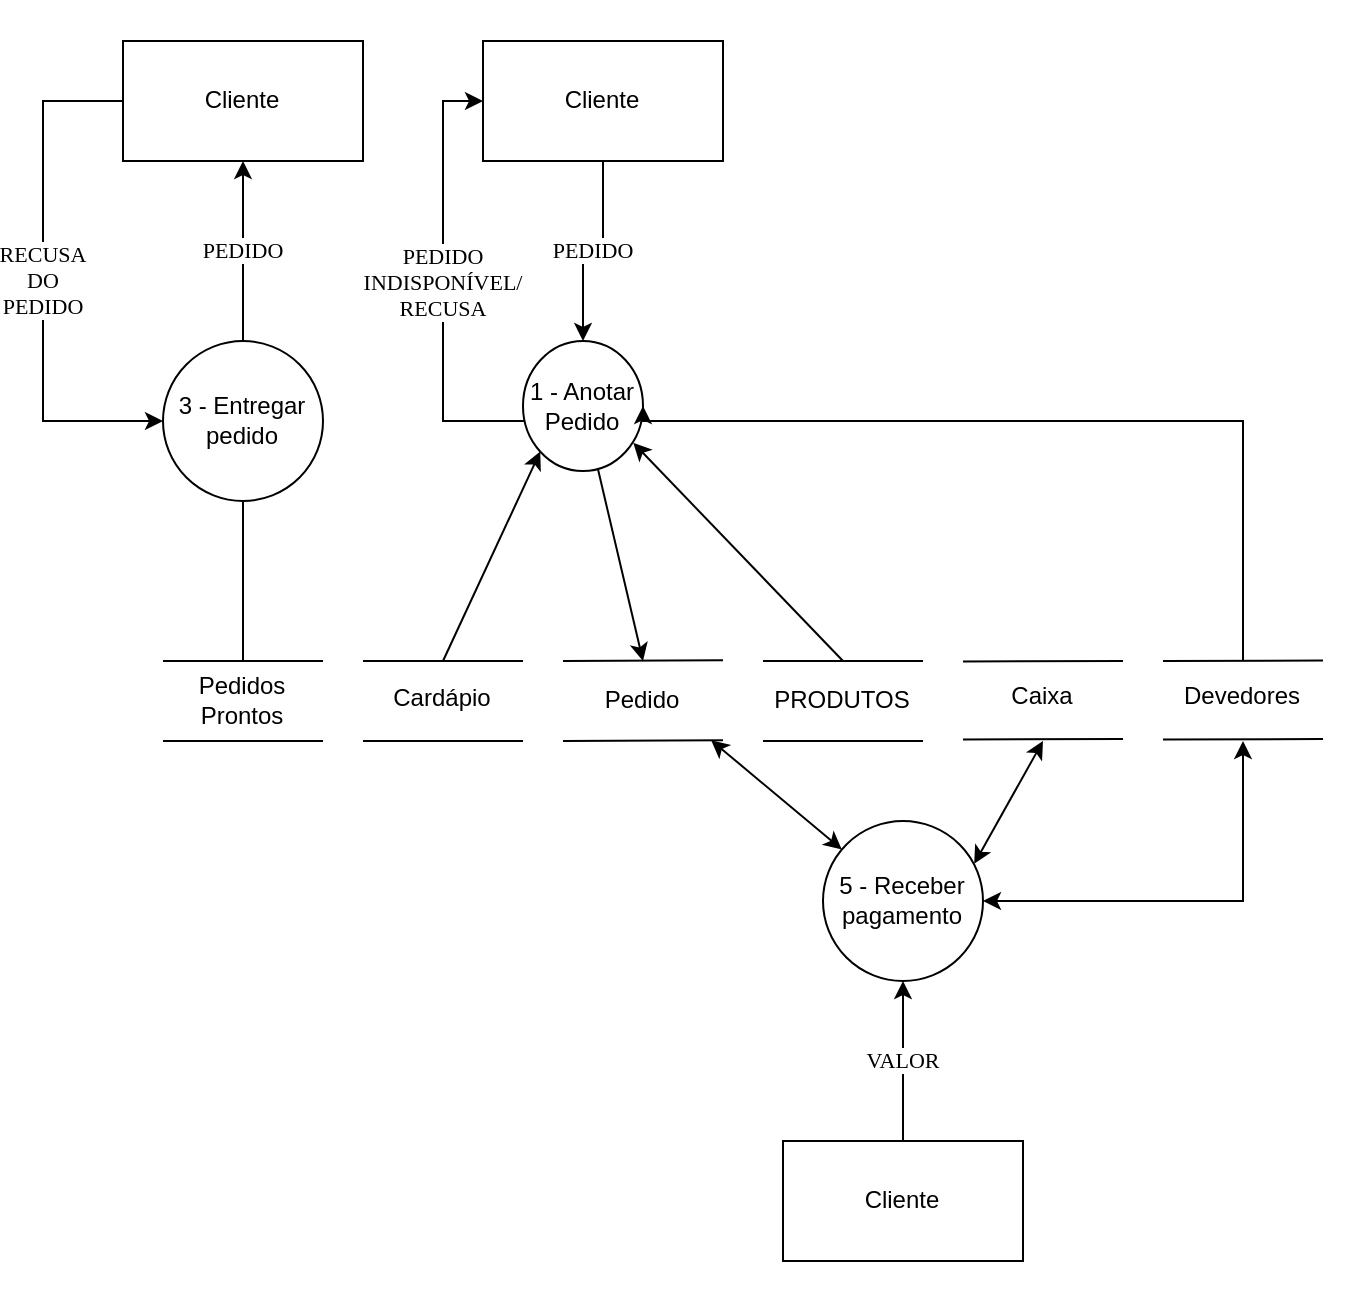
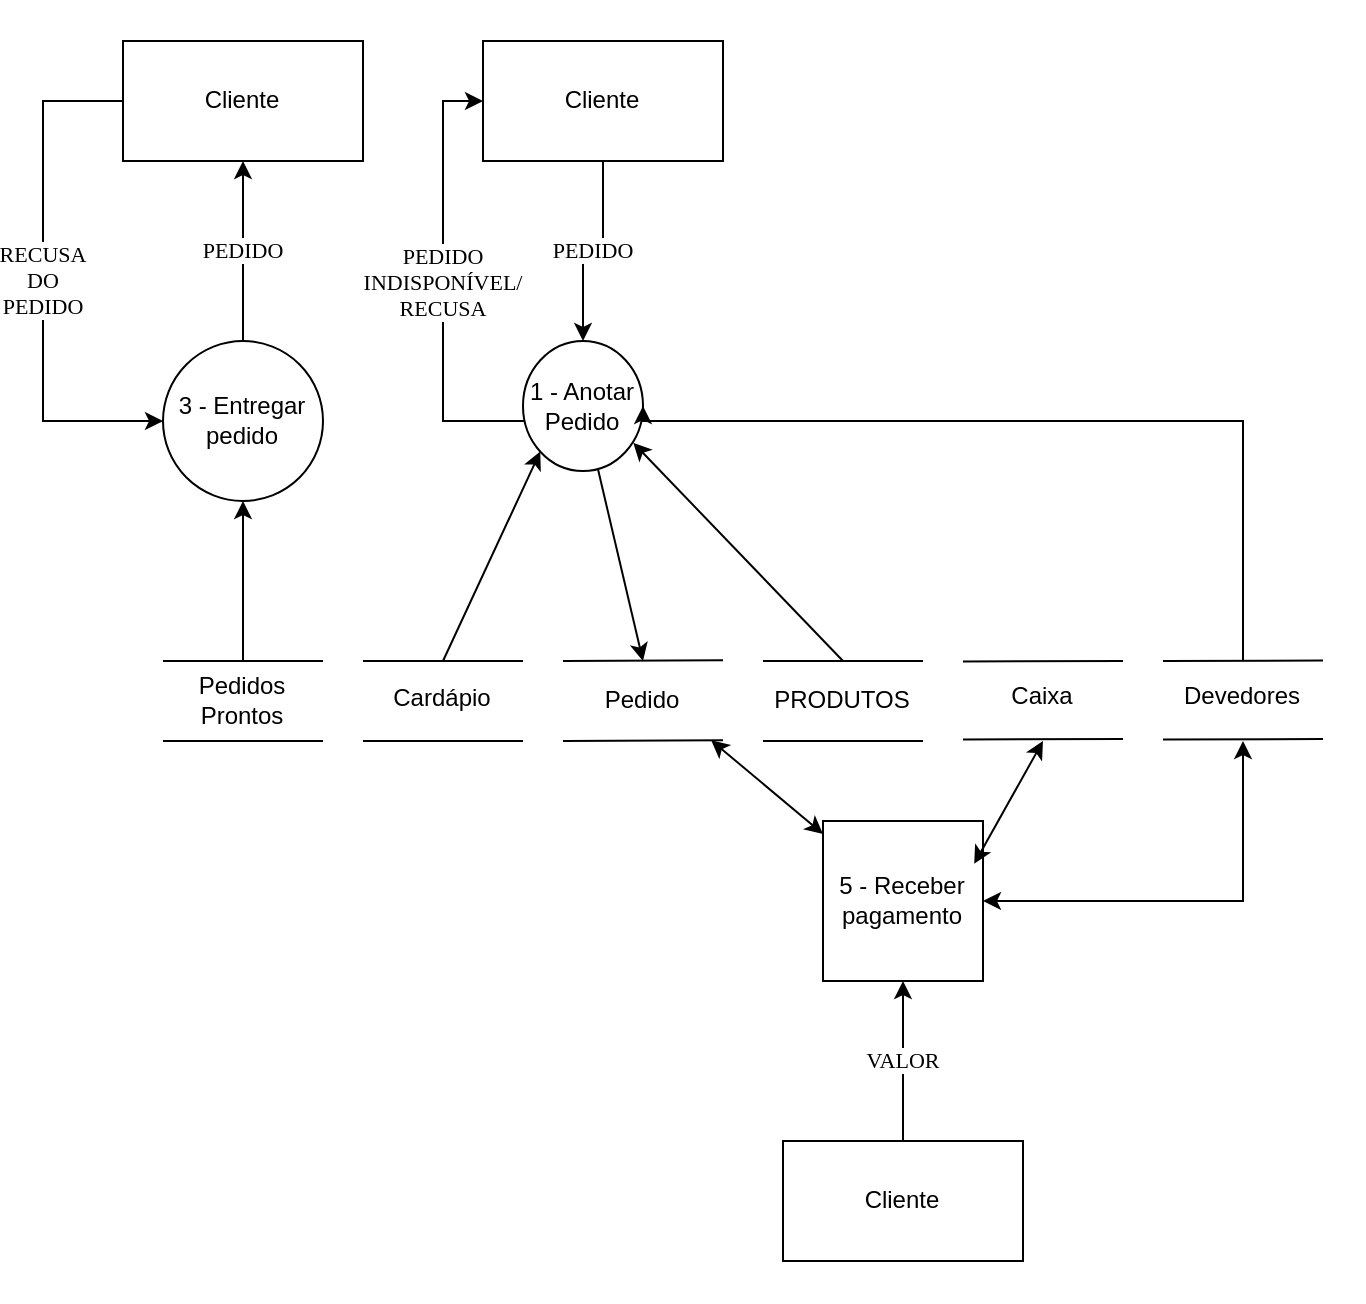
(243, 510) -> (243, 516)
(903, 901) -> (903, 901)
